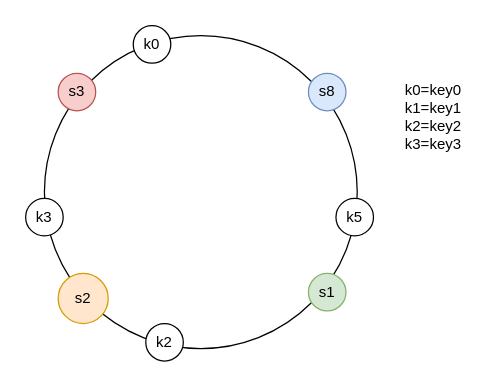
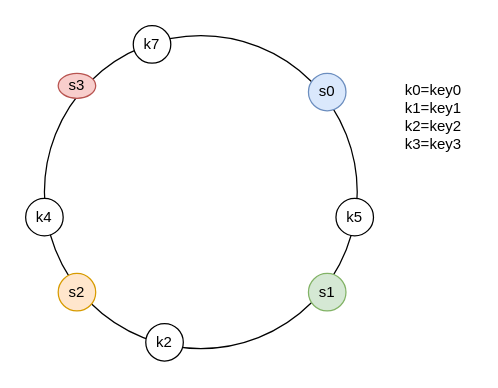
(152, 44) -> (152, 44)
(77, 92) -> (77, 86)
(327, 92) -> (327, 92)
(44, 217) -> (44, 217)
(83, 298) -> (77, 292)
